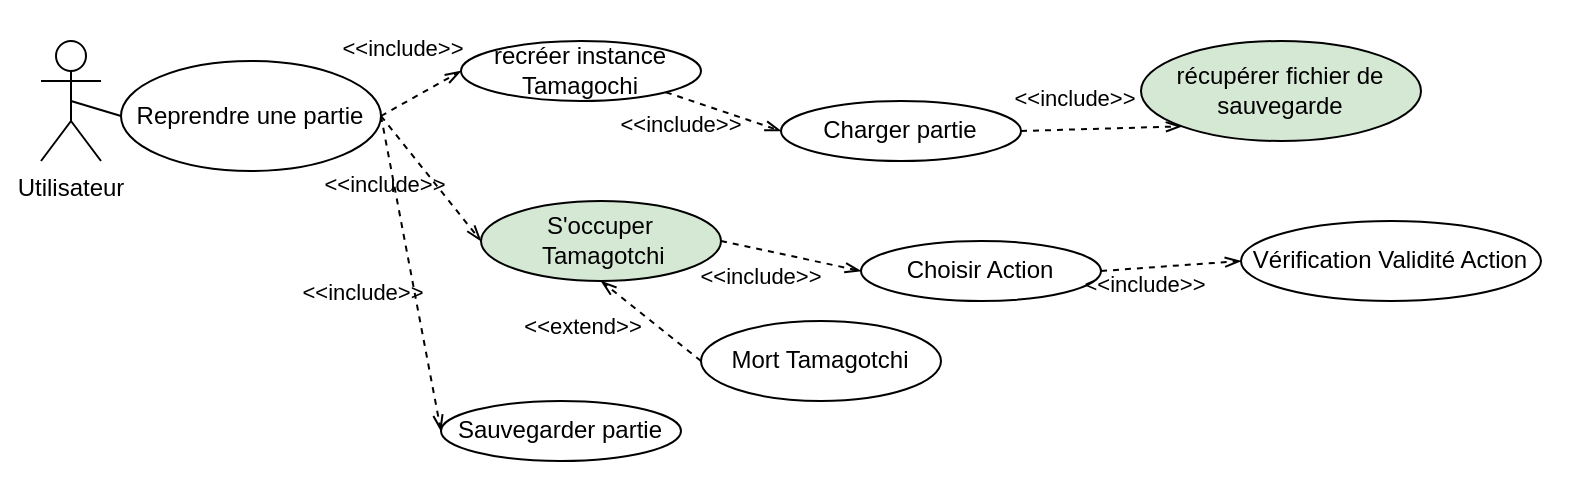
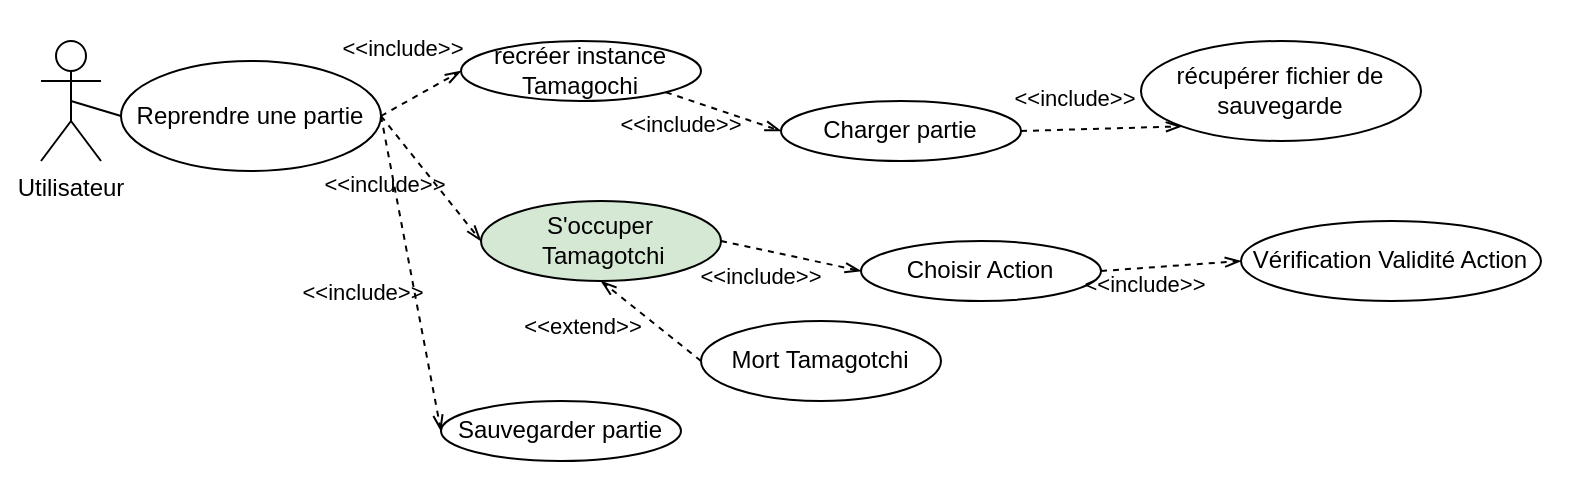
(1281, 91) -> (1281, 91)
